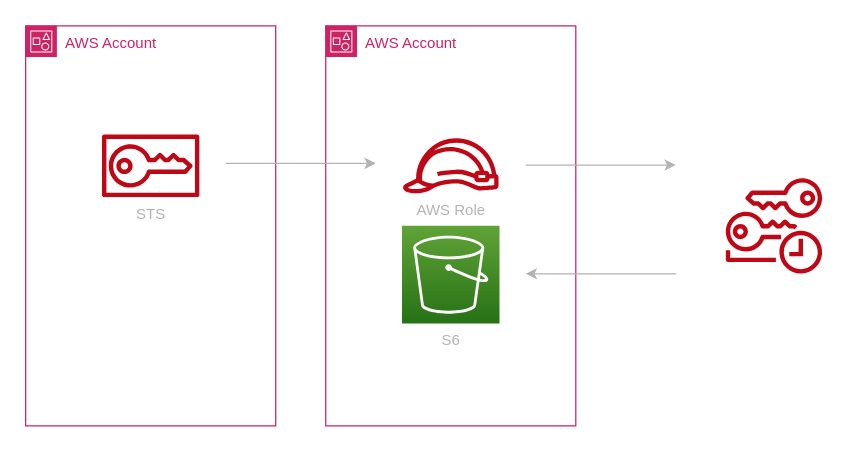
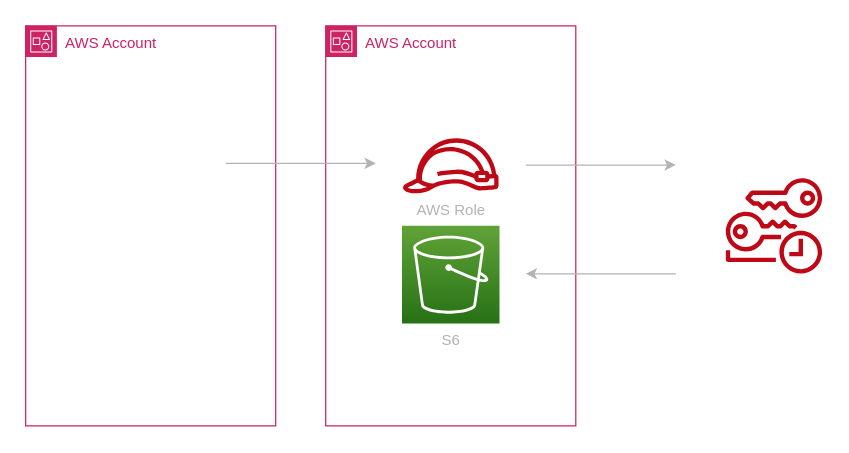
(151, 166) -> none
